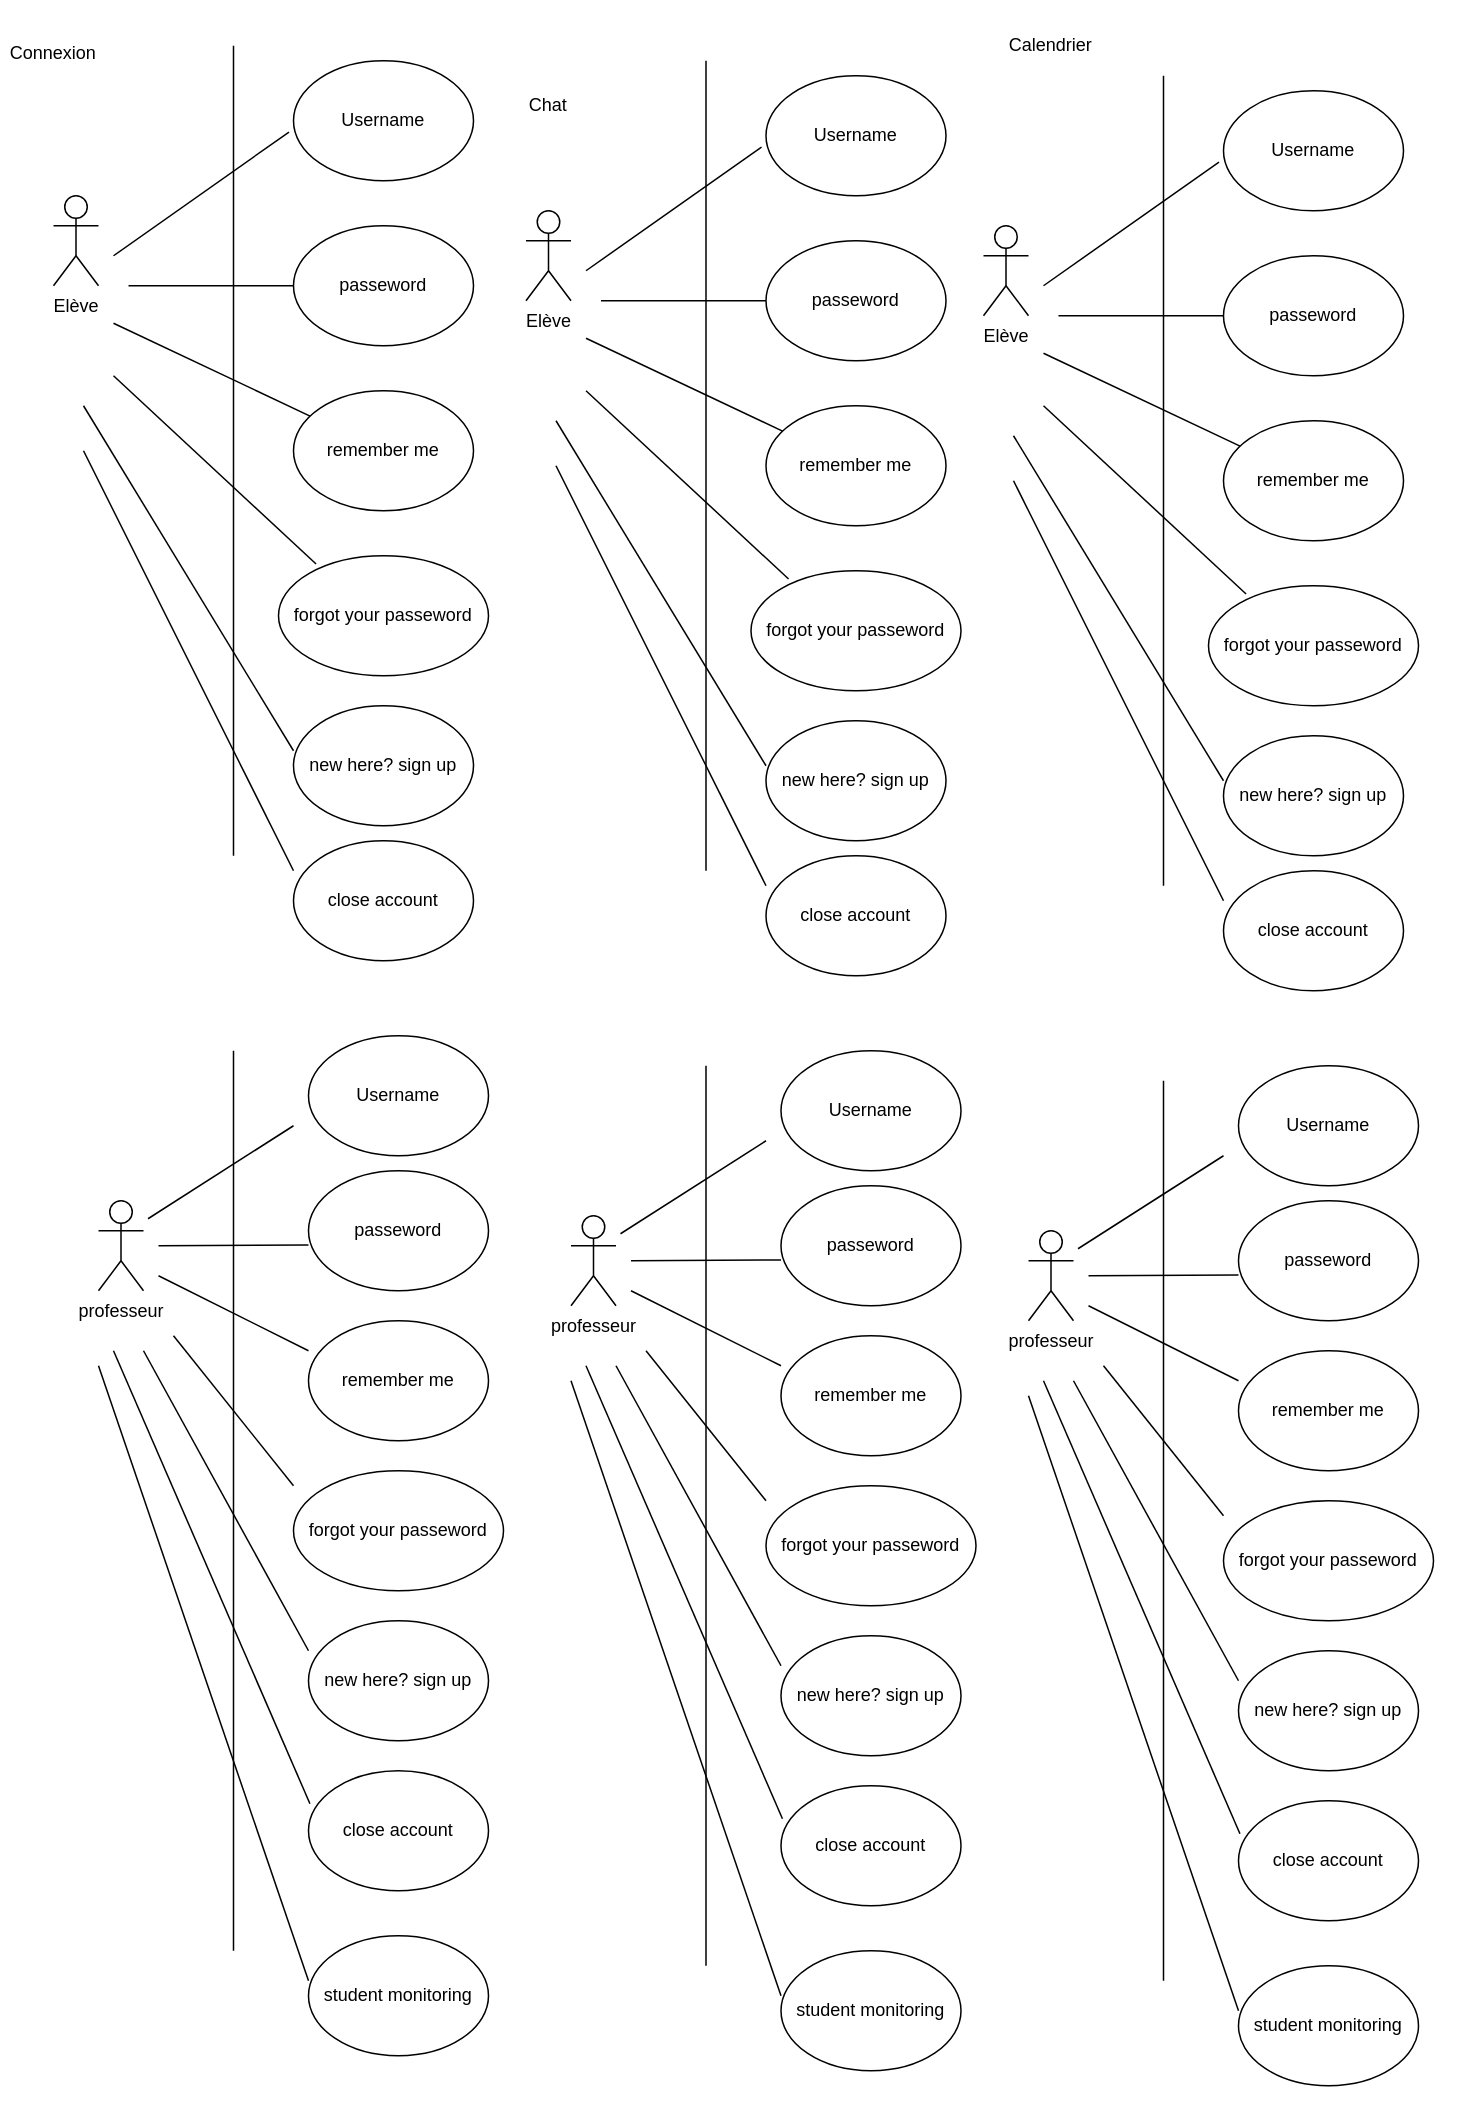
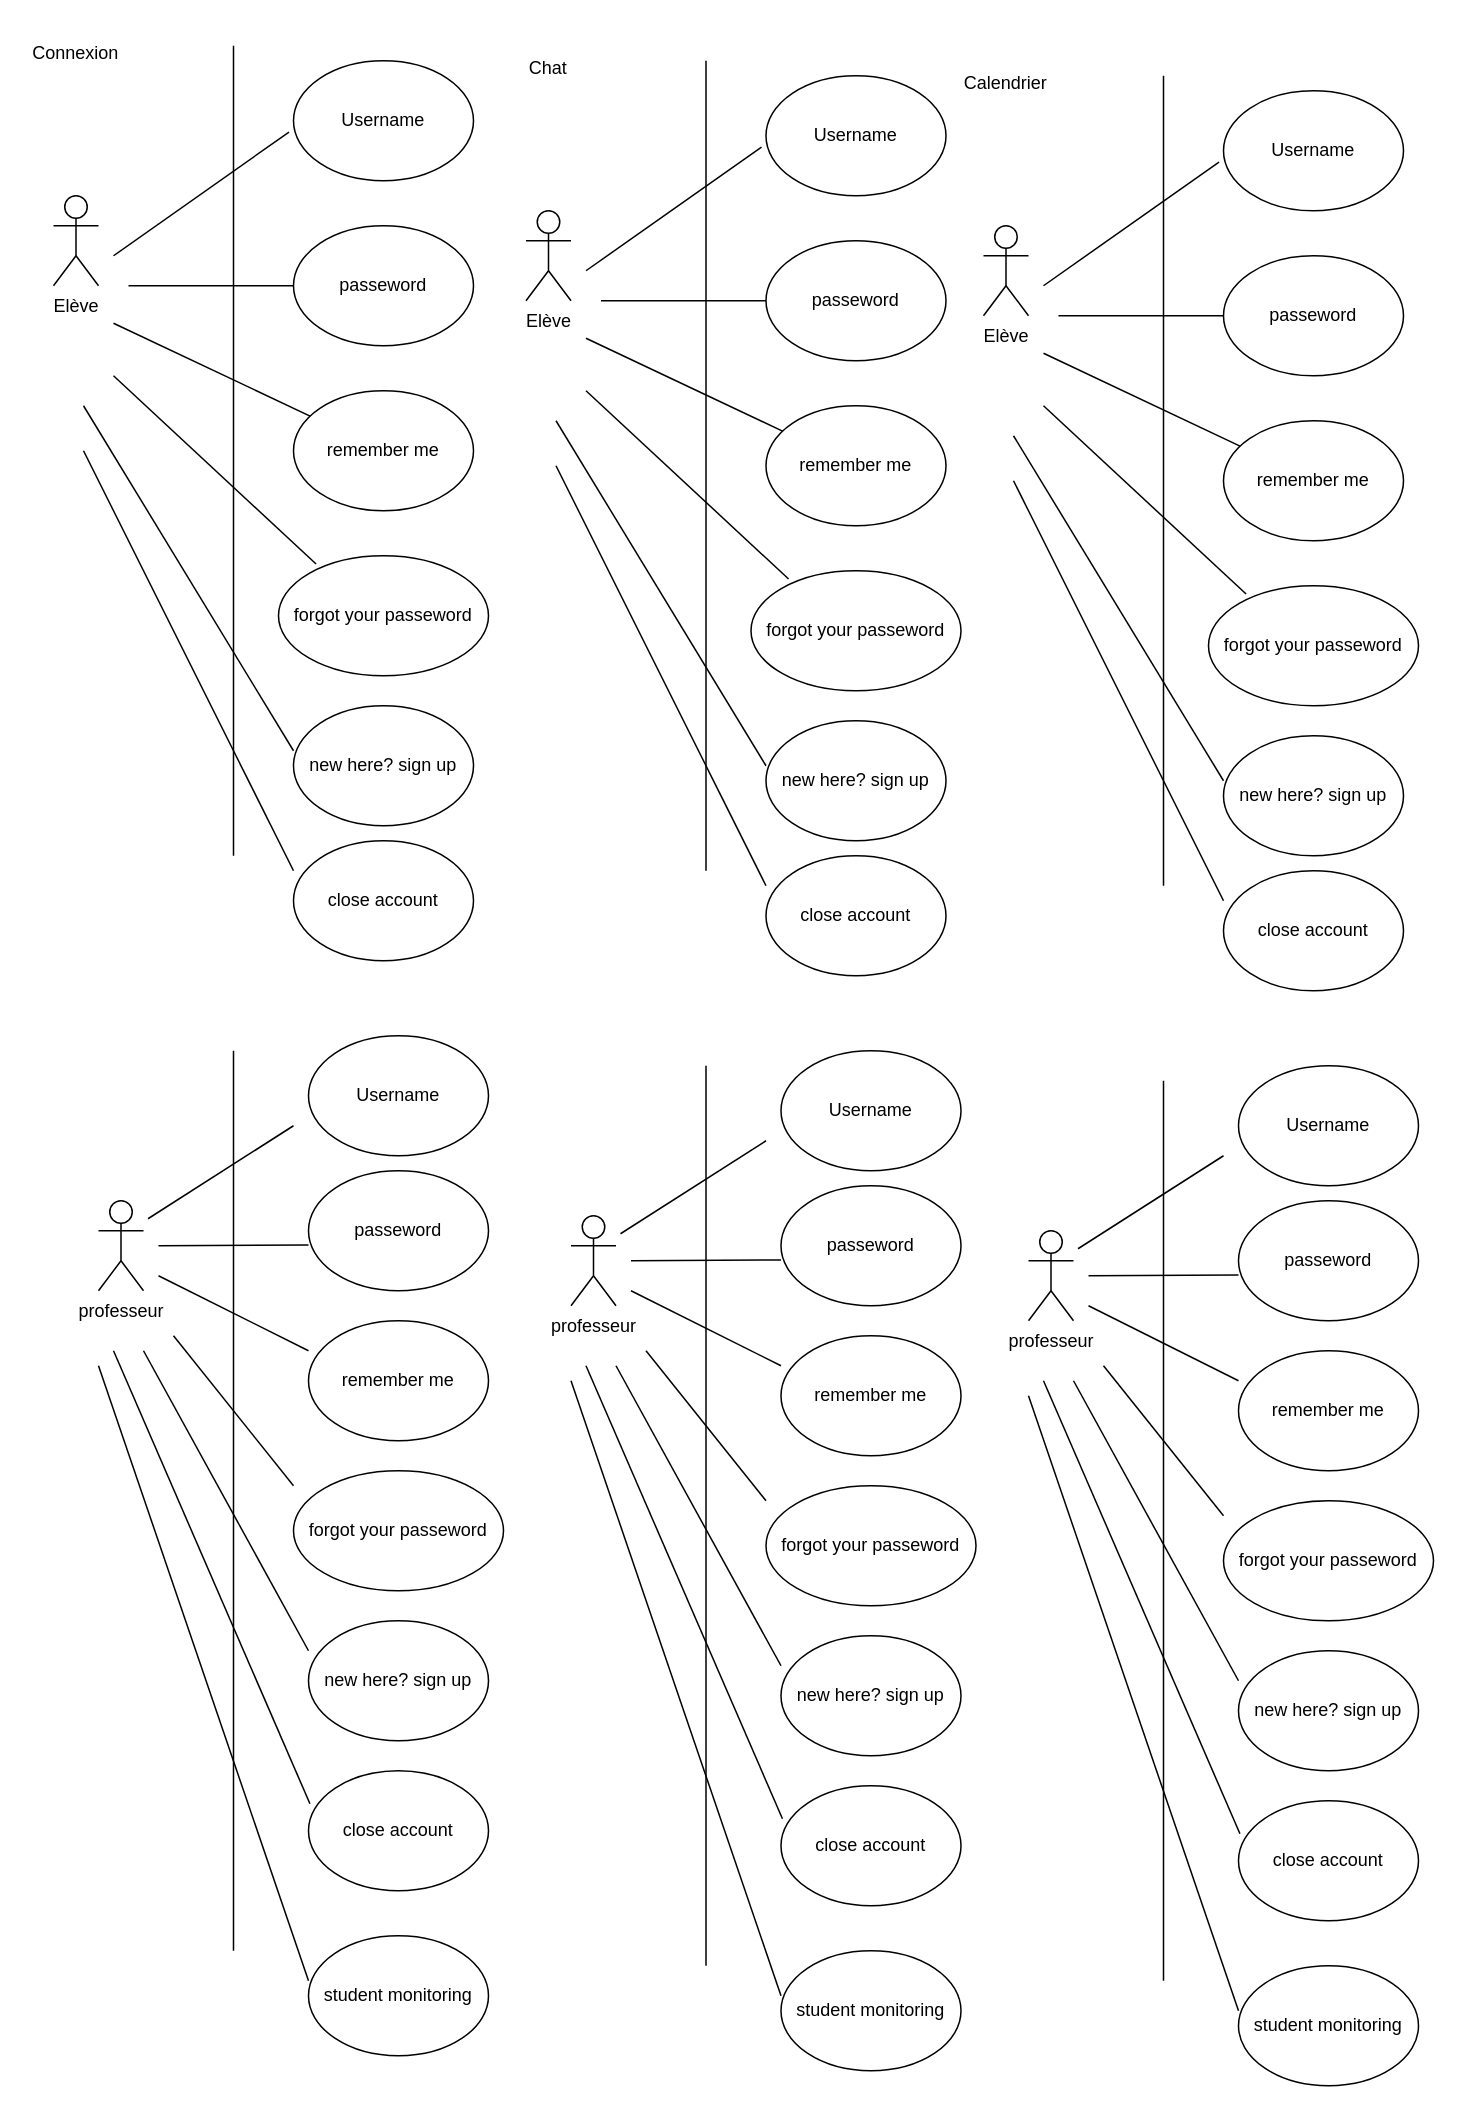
(1051, 46) -> (1006, 83)
(53, 53) -> (76, 53)
(548, 106) -> (548, 68)
